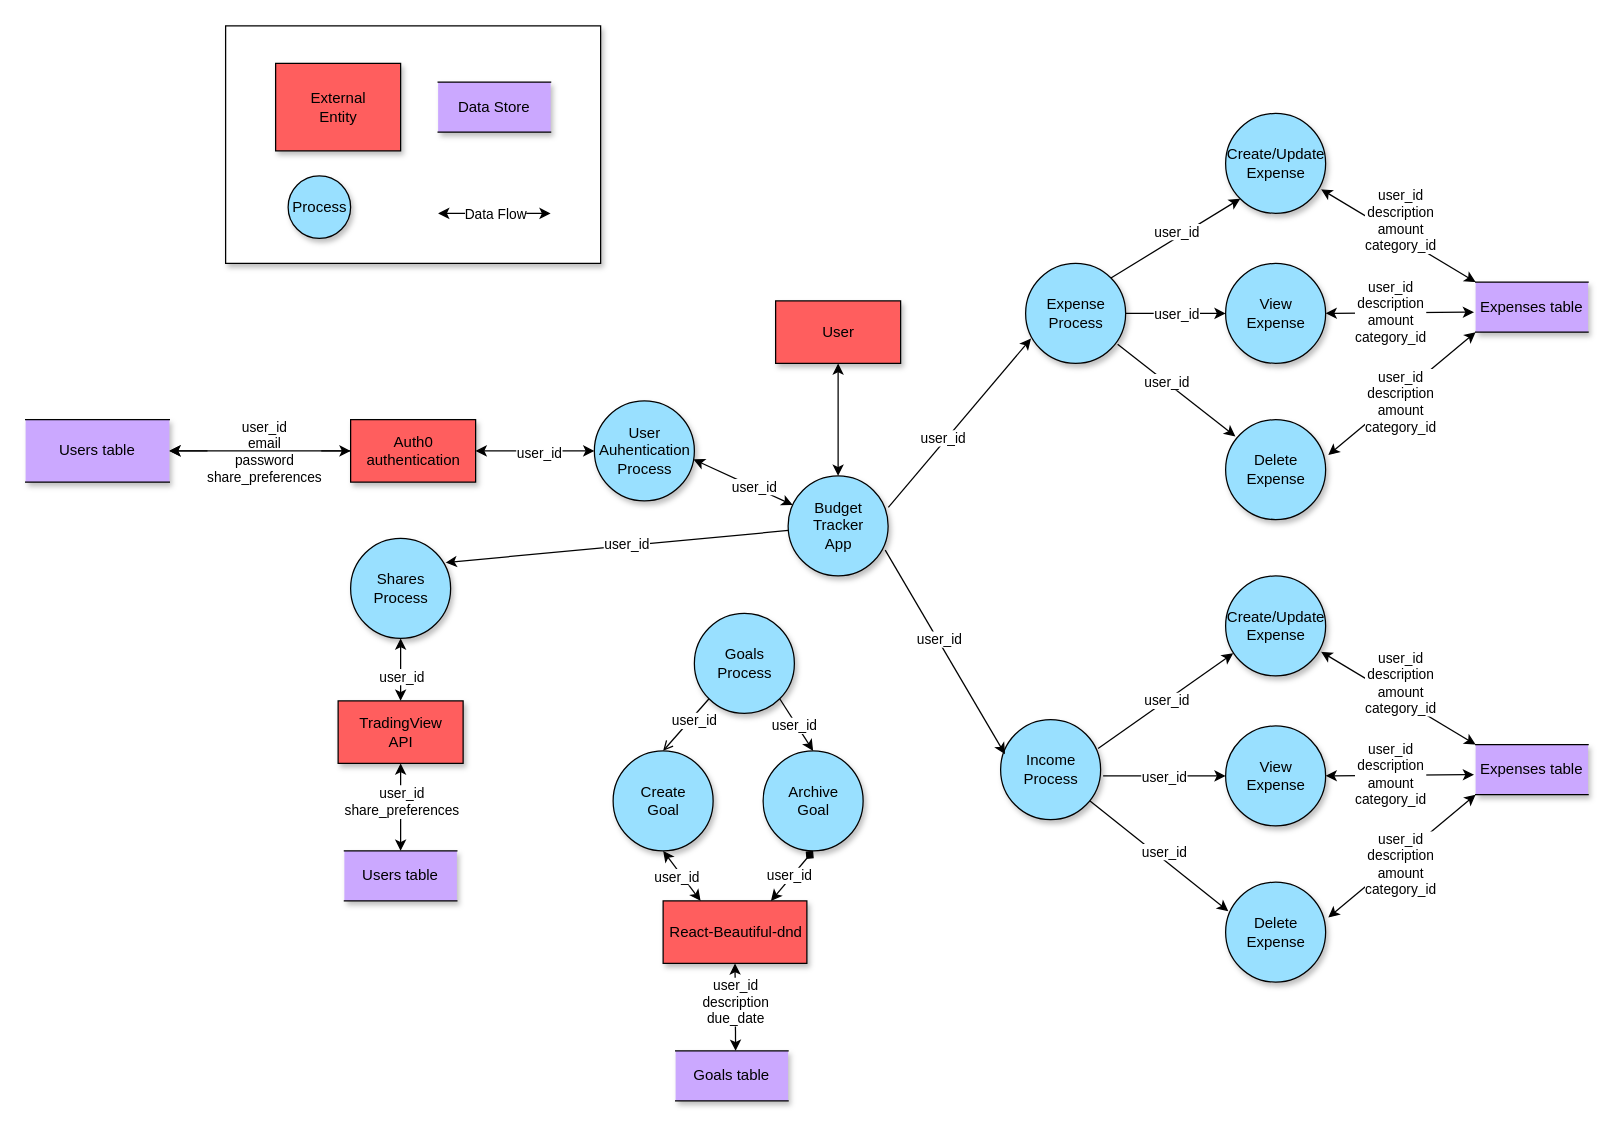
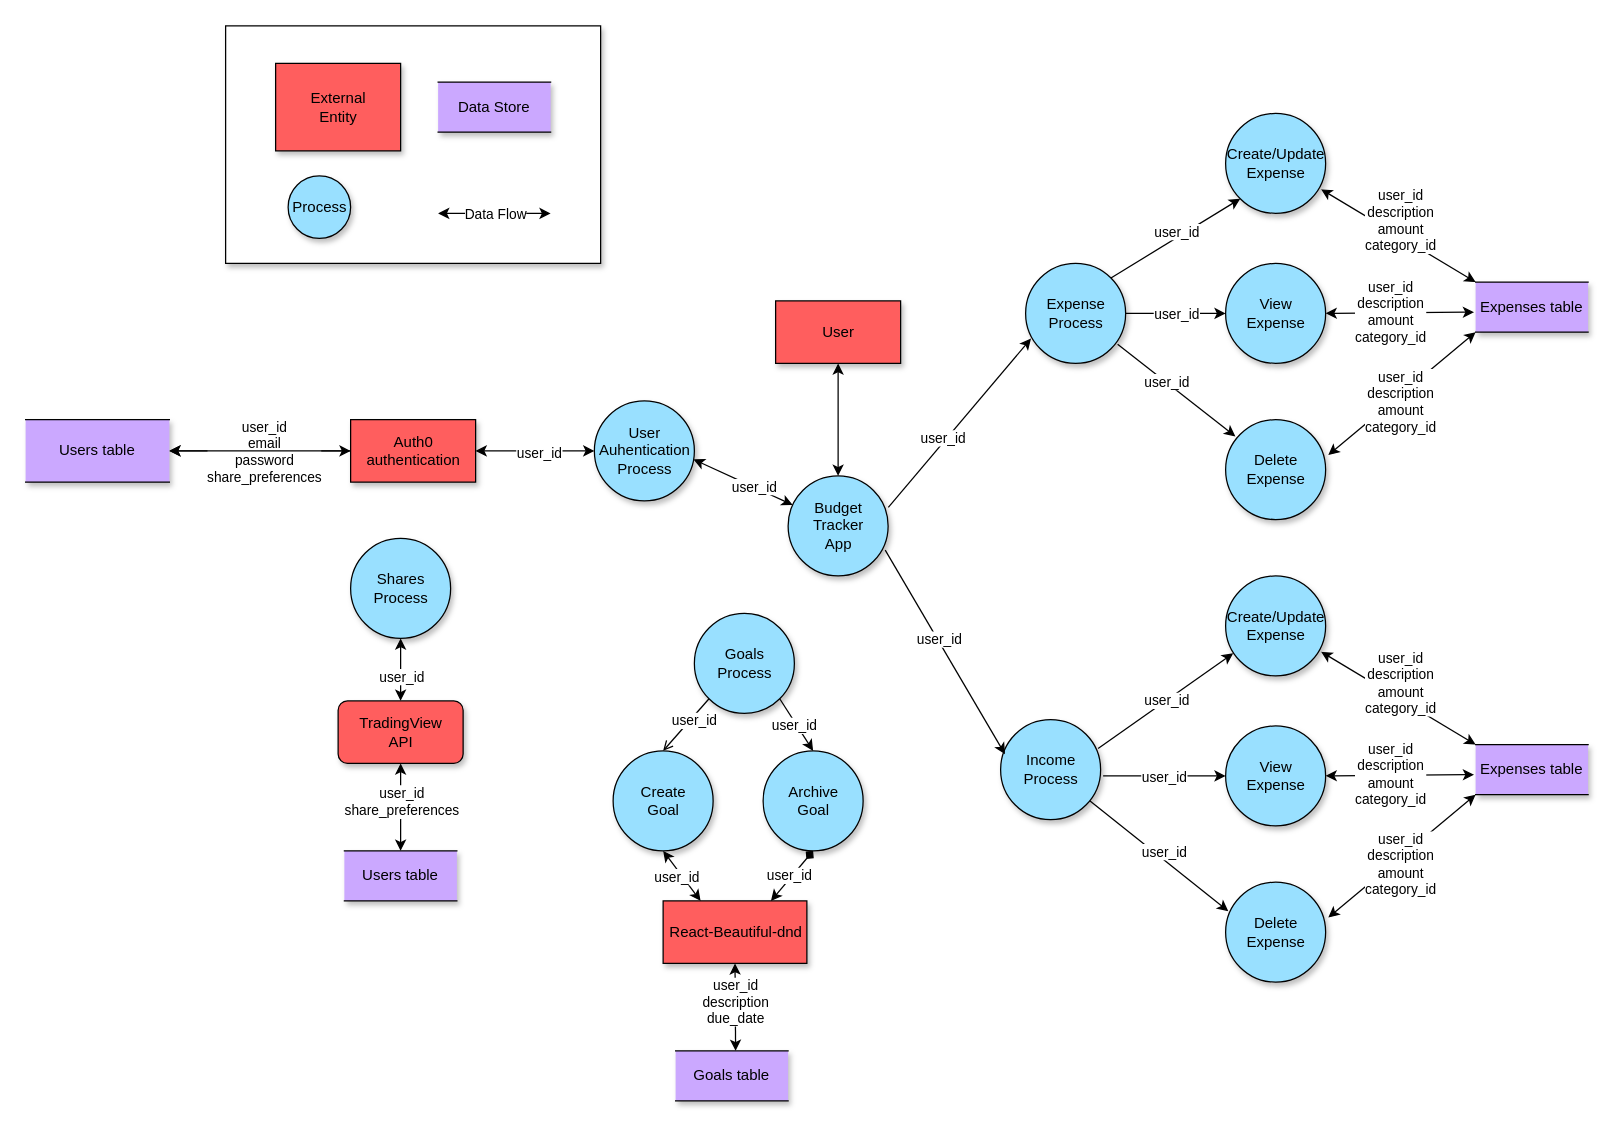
(542, 553) -> none
(401, 732) -> (401, 732)
